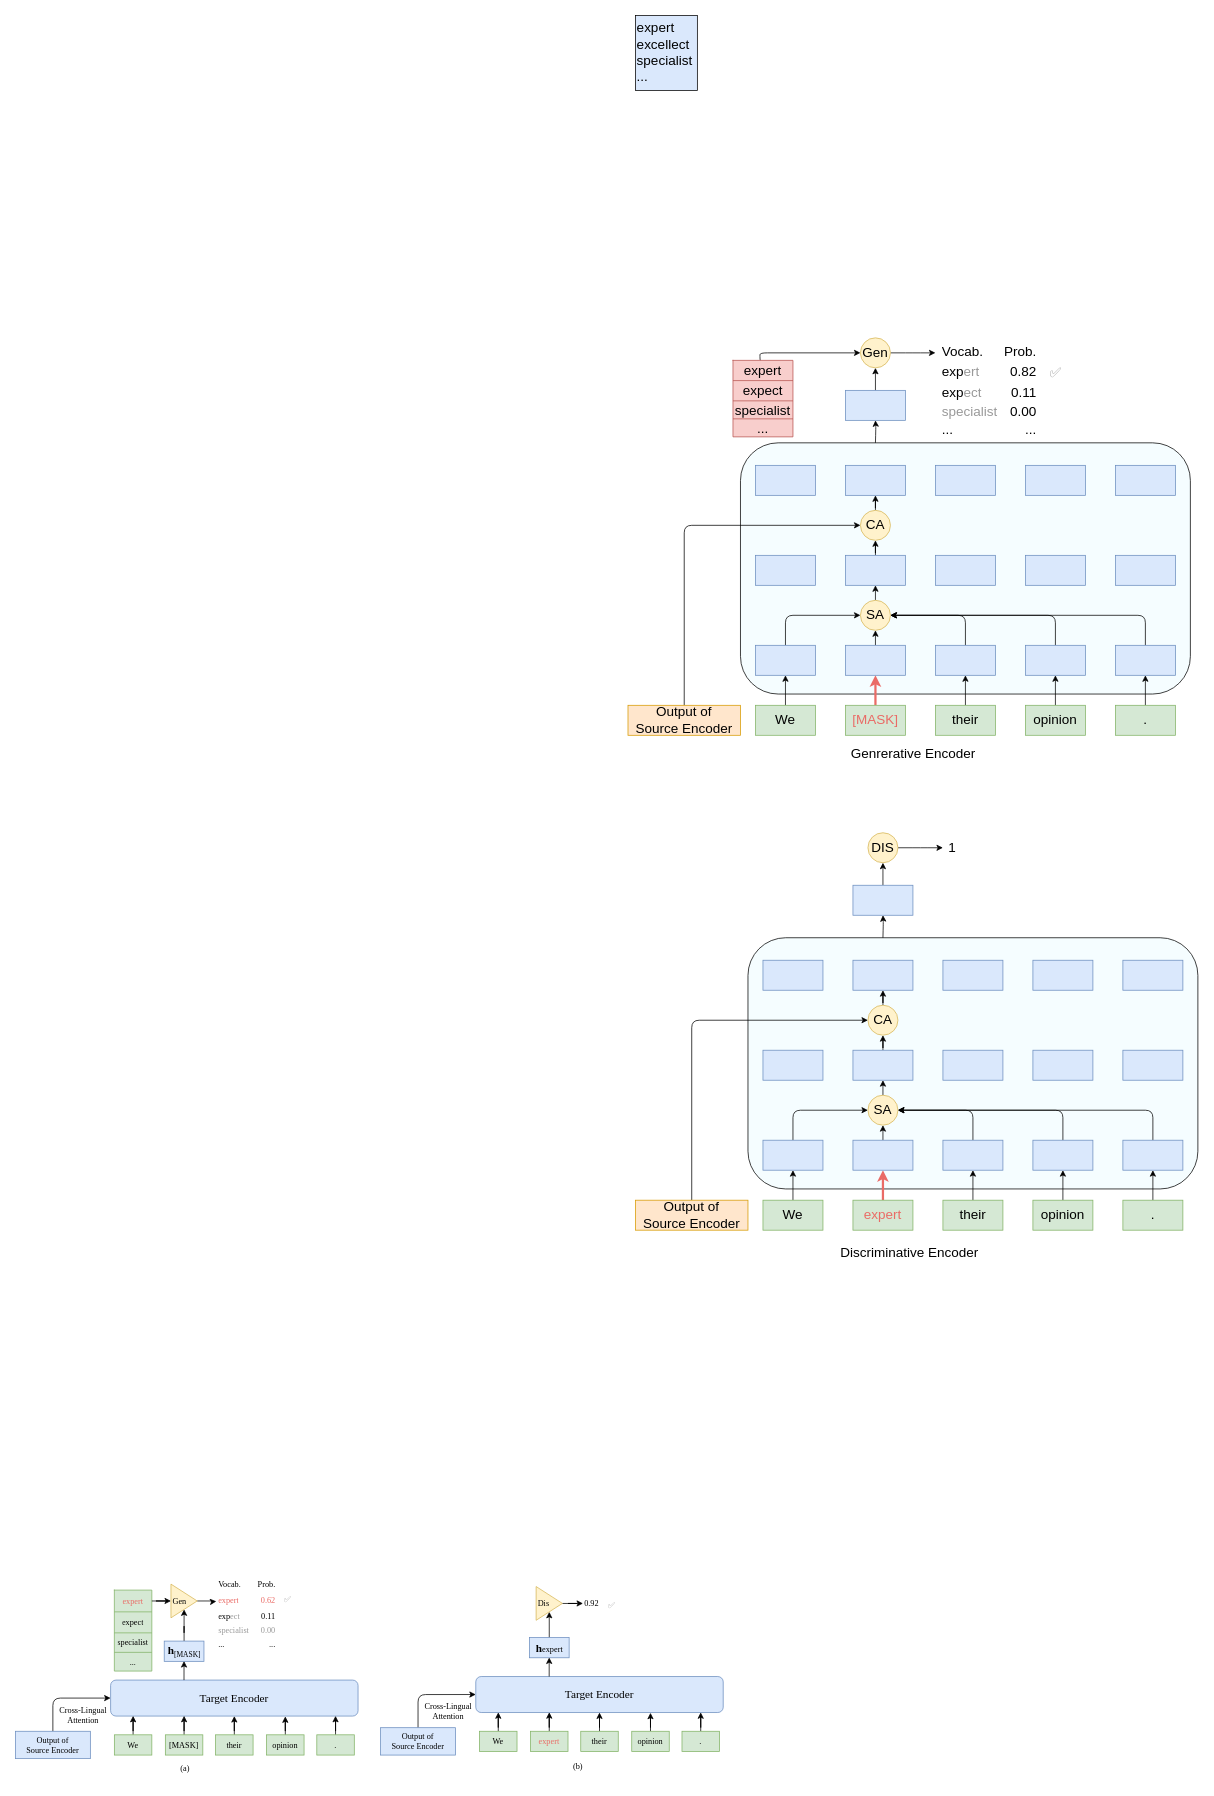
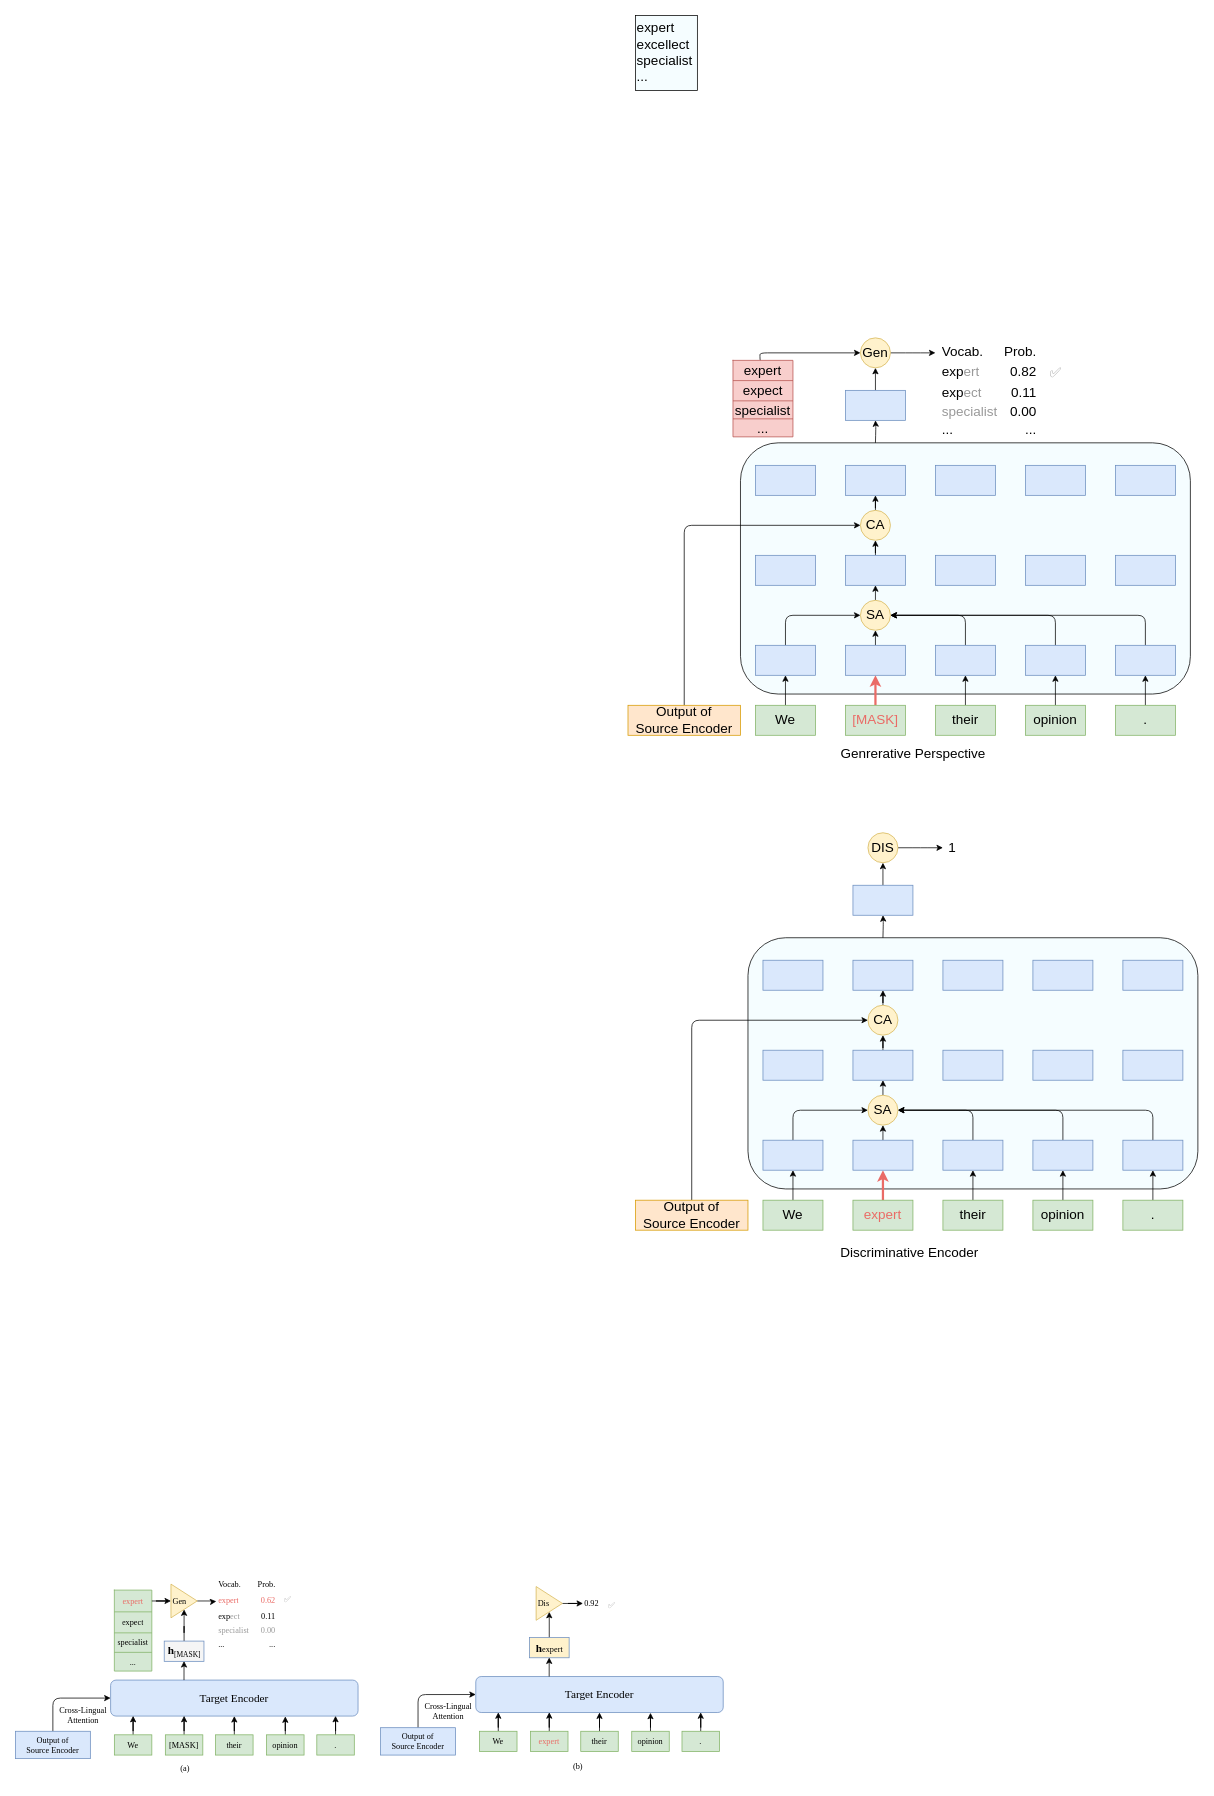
(667, 53) -> (667, 53)
(914, 754) -> (914, 754)
(549, 1648) -> (549, 1648)
(184, 1652) -> (184, 1652)
